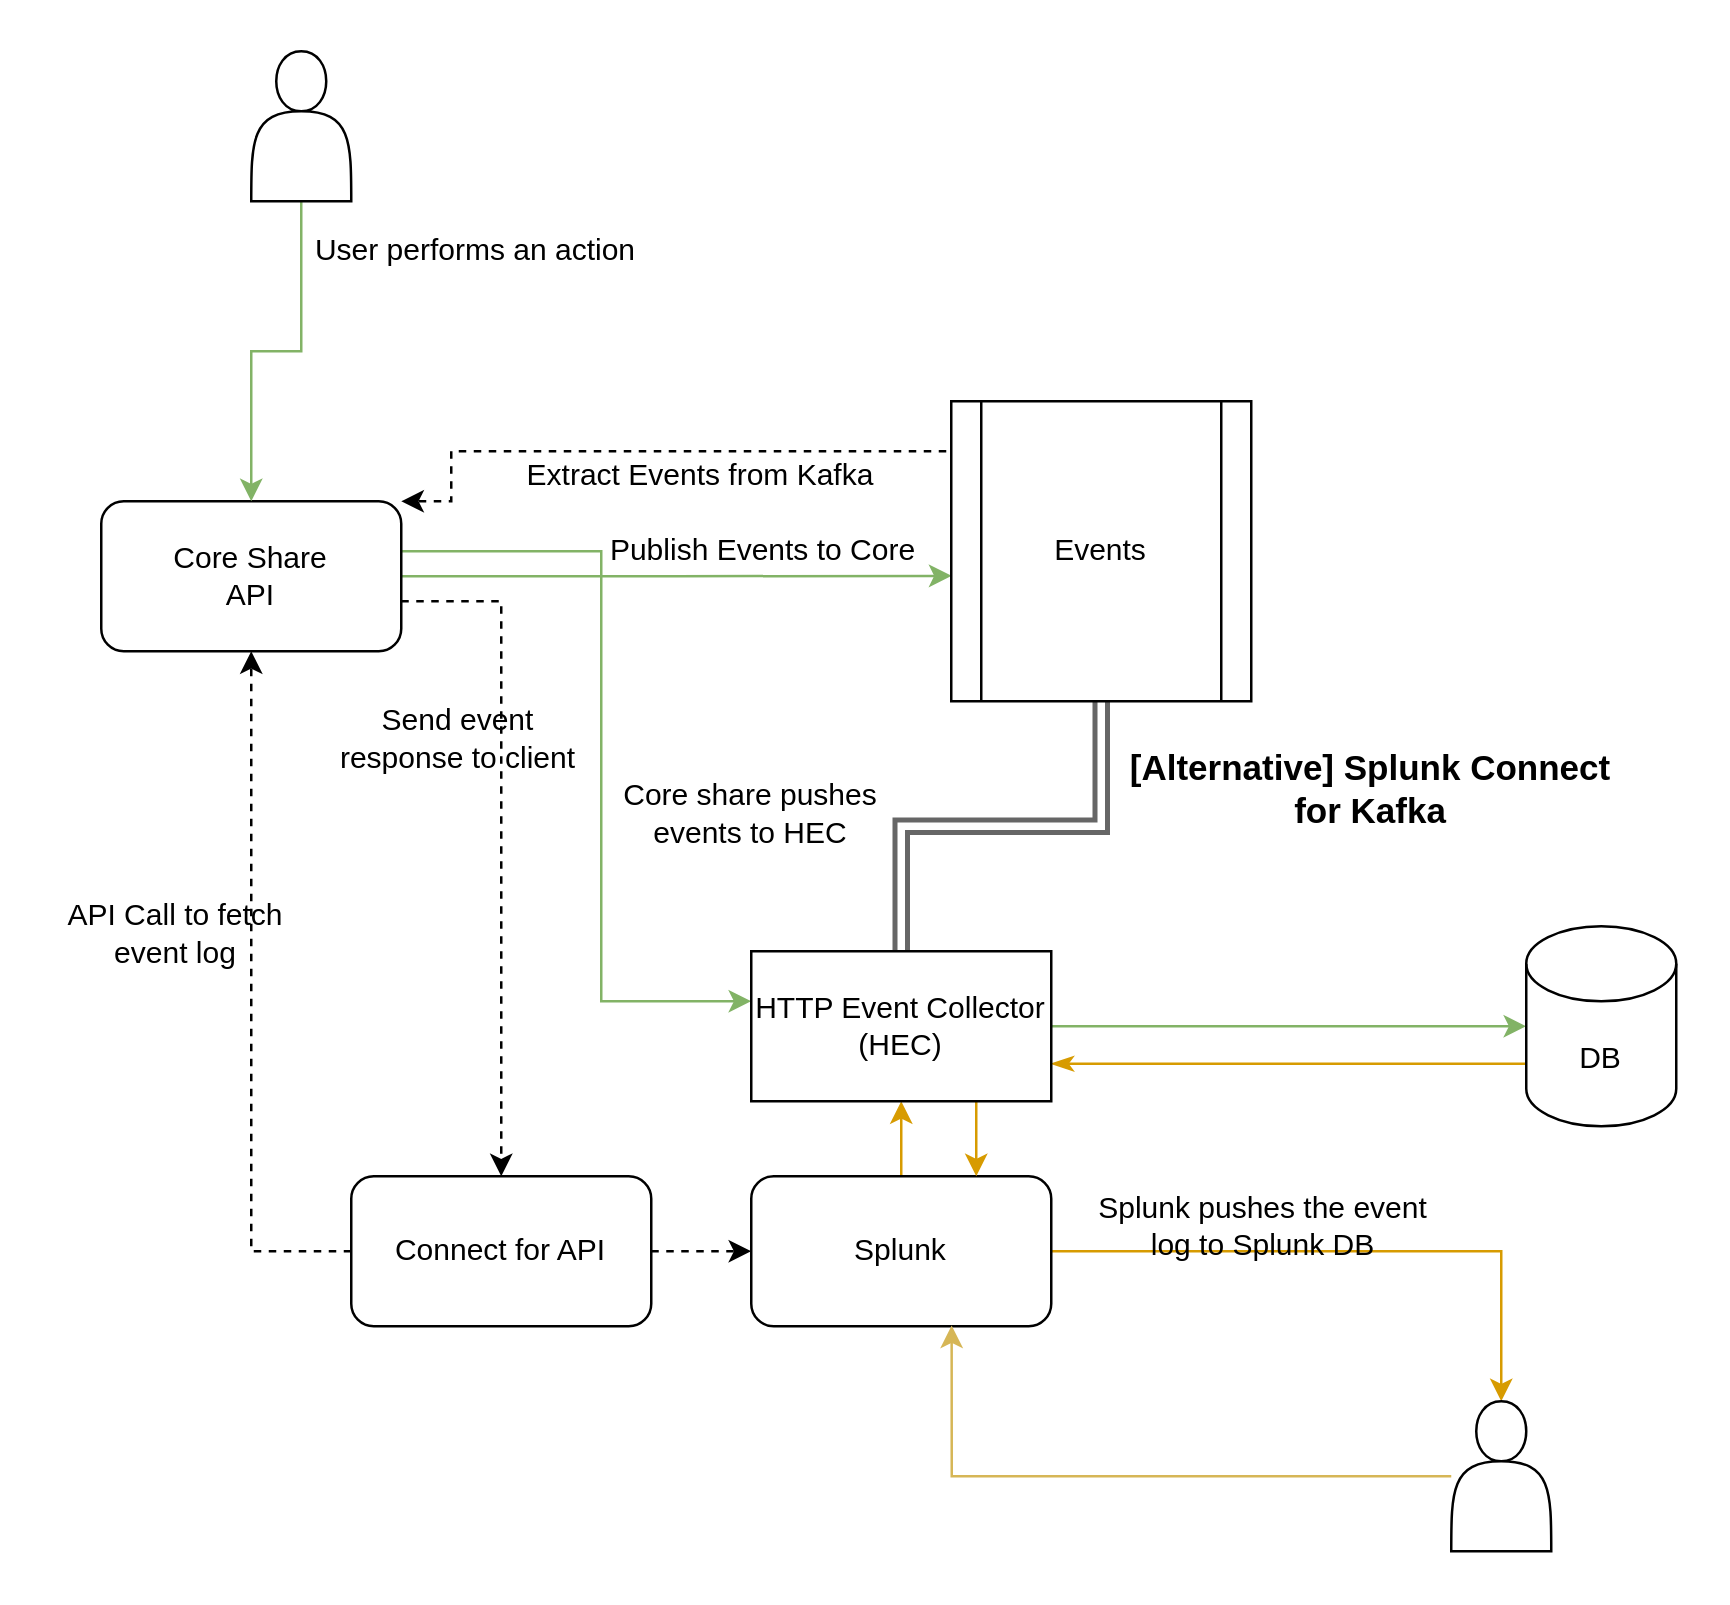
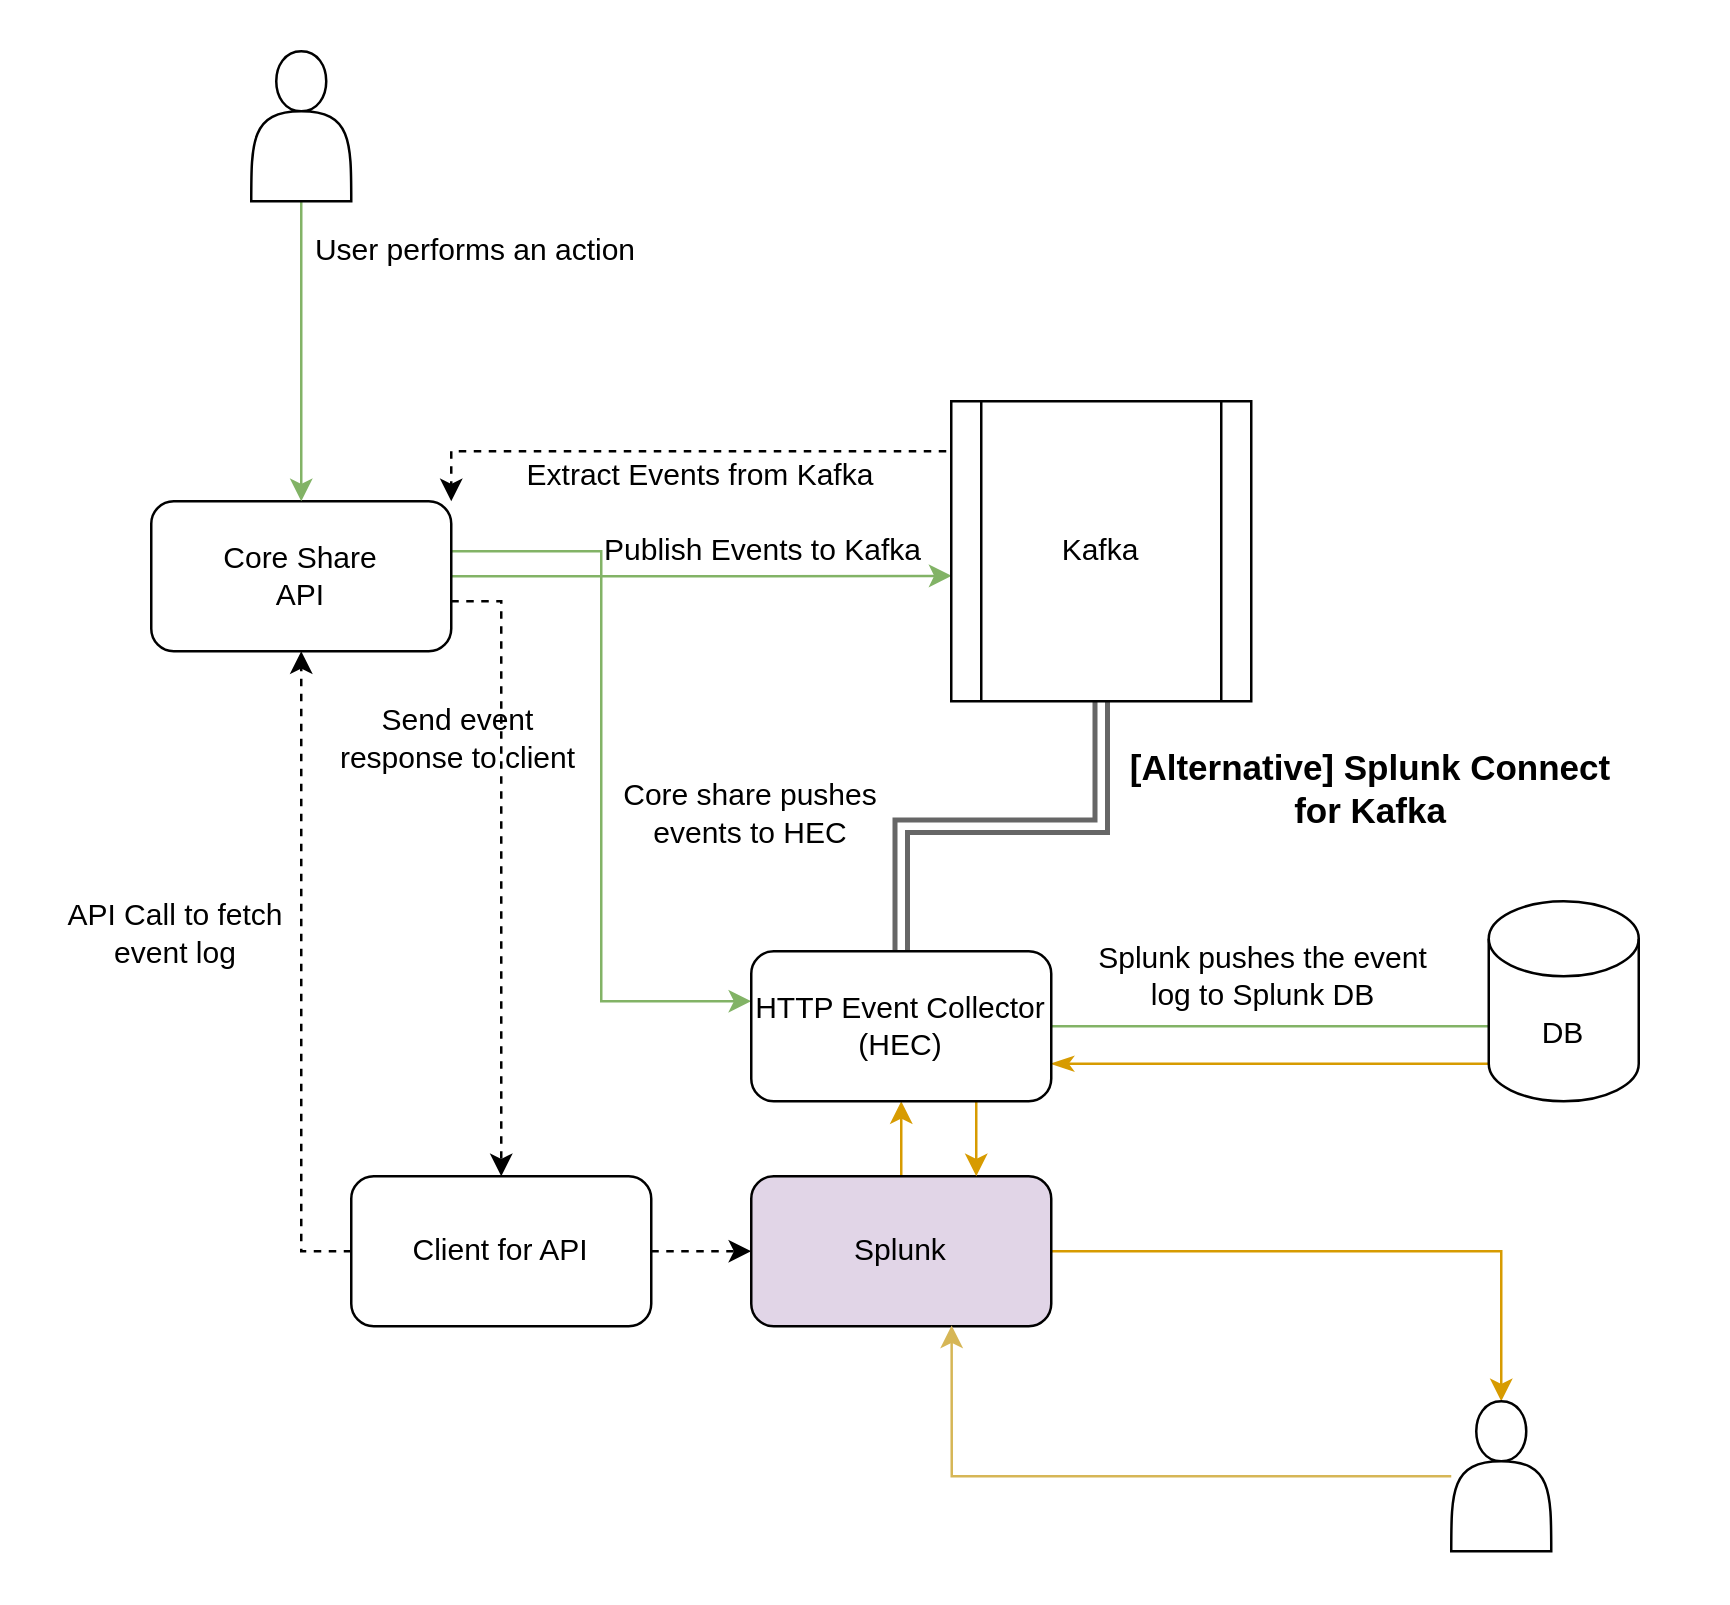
(764, 551) -> (764, 551)
(1101, 551) -> (1101, 551)
(251, 576) -> (301, 576)
(901, 1026) -> (901, 1026)
(1601, 1026) -> (1564, 1001)
(1264, 1226) -> (1264, 976)
(501, 1251) -> (501, 1251)
(901, 1251) -> (901, 1251)
